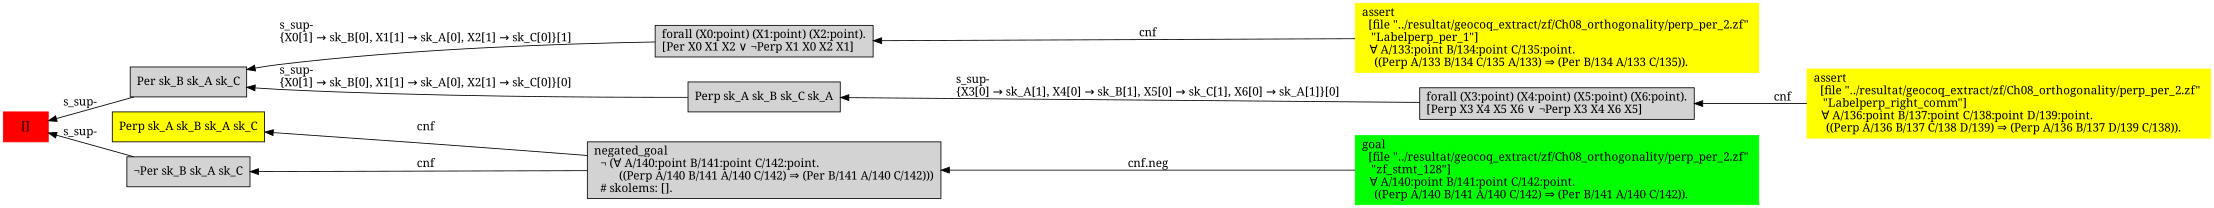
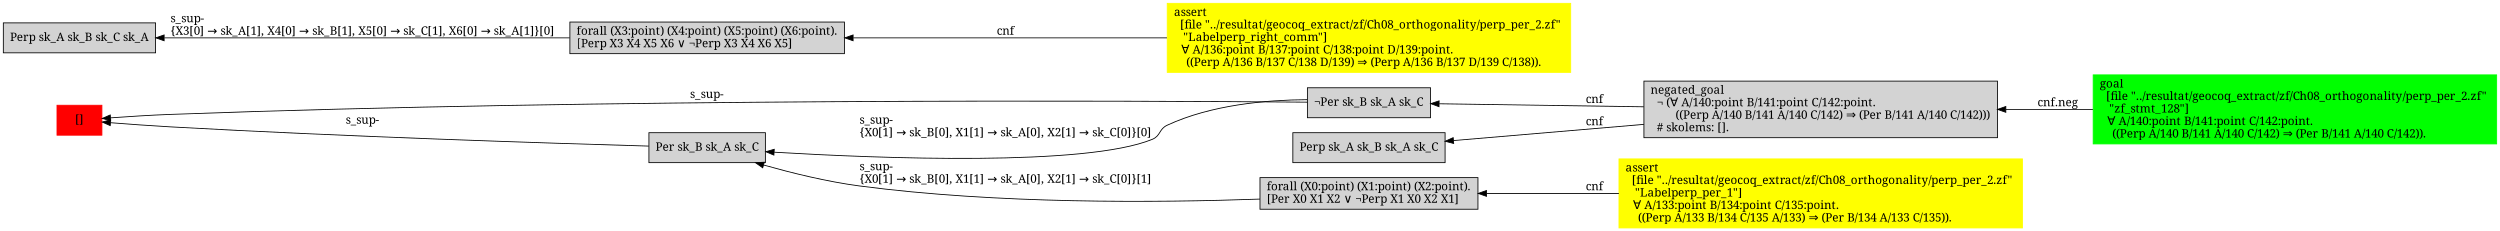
(471, 96) -> (1046, 156)
(188, 127) -> (1369, 148)
